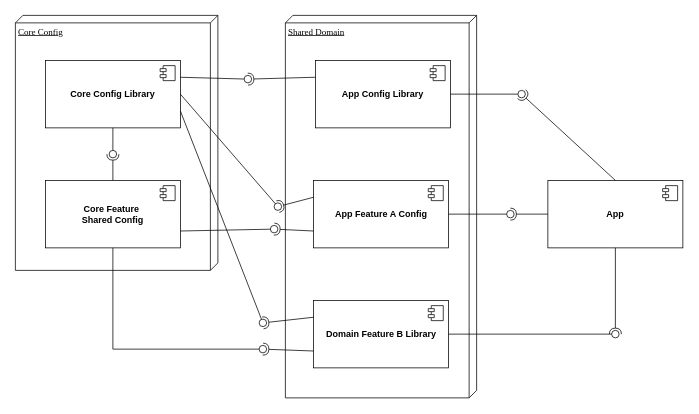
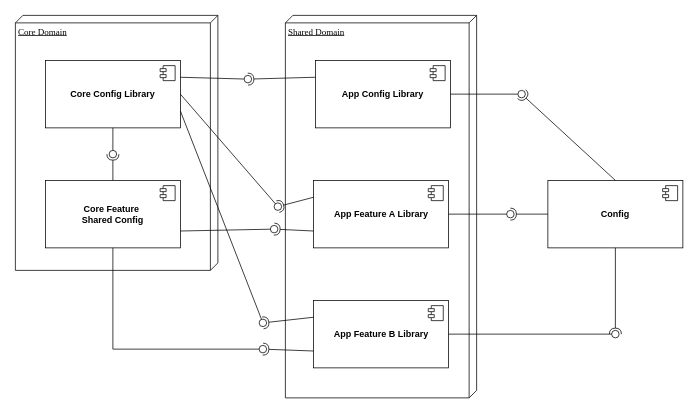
(44, 32) -> (44, 32)
(381, 214) -> (381, 214)
(615, 214) -> (615, 214)
(381, 334) -> (381, 334)
